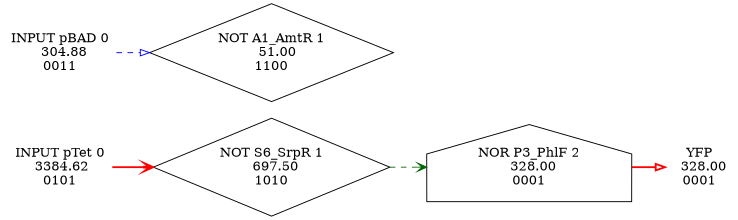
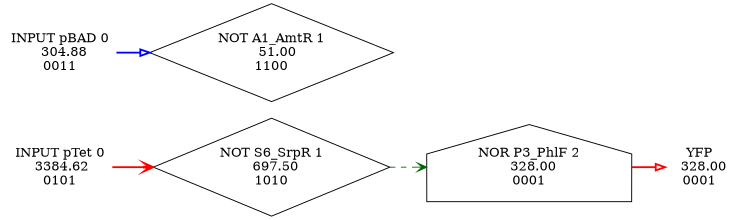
(128, 53) -> (128, 53)
